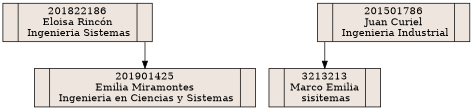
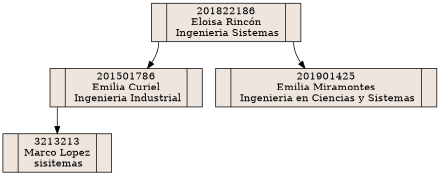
(394, 22) -> (126, 87)
none -> (157, 53)
(325, 87) -> (57, 153)
